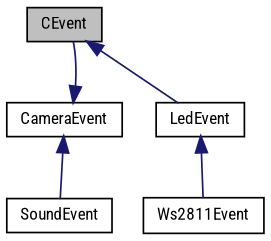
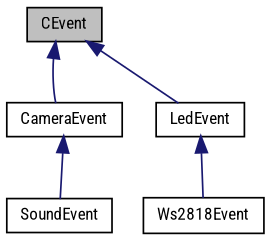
(76, 64) -> (53, 81)
(204, 216) -> (204, 216)
